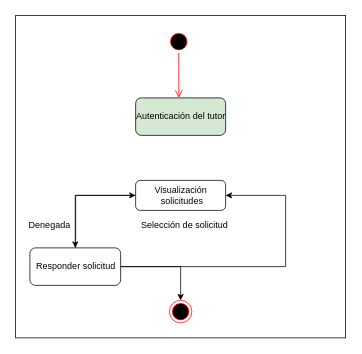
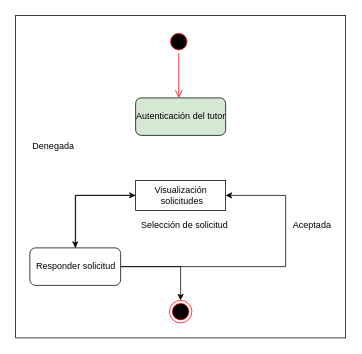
(180, 195) -> (180, 195)
(49, 225) -> (53, 147)
none -> (312, 225)
